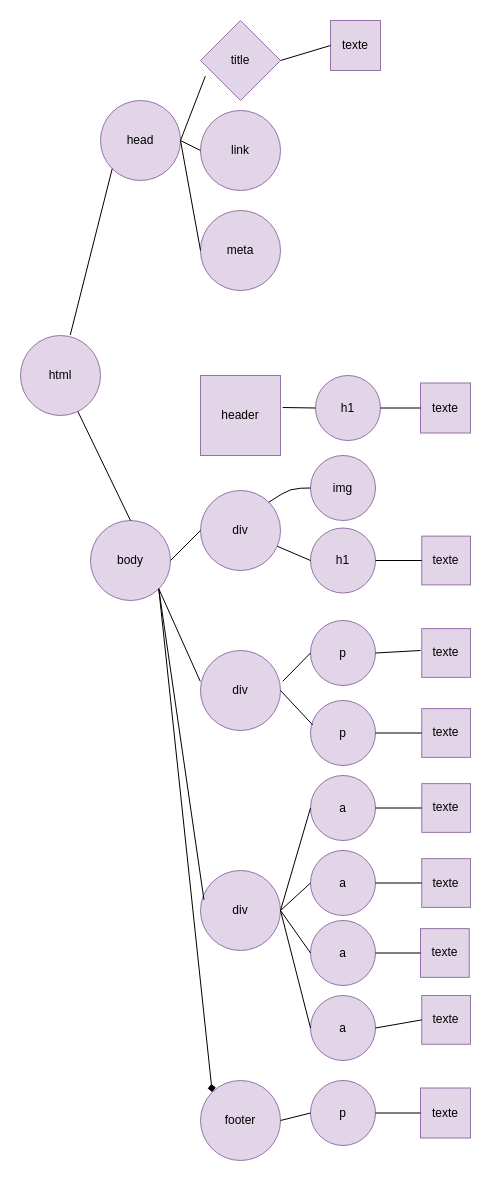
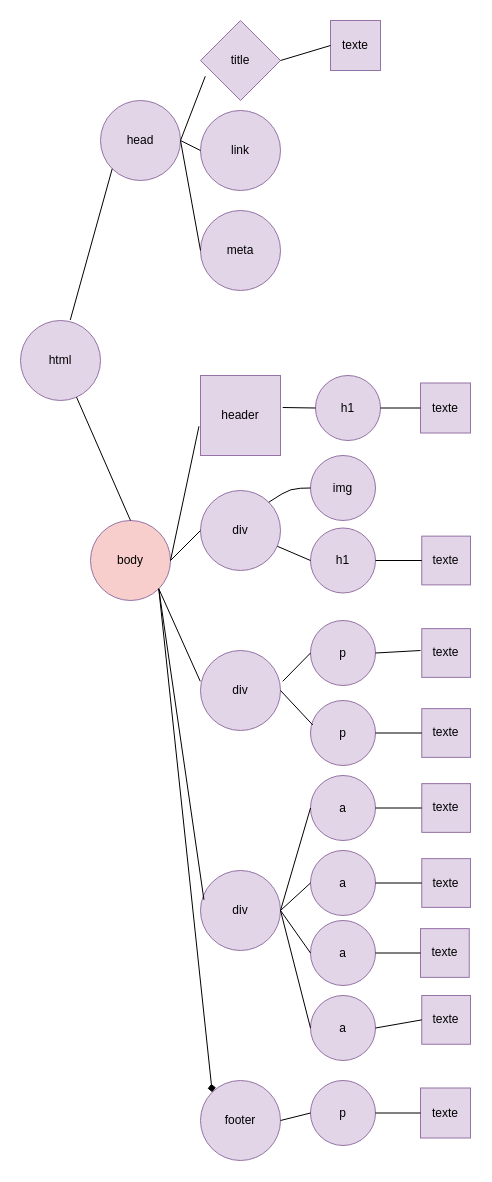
(61, 376) -> (61, 361)
none -> (185, 491)
(131, 561) -> (131, 561)
